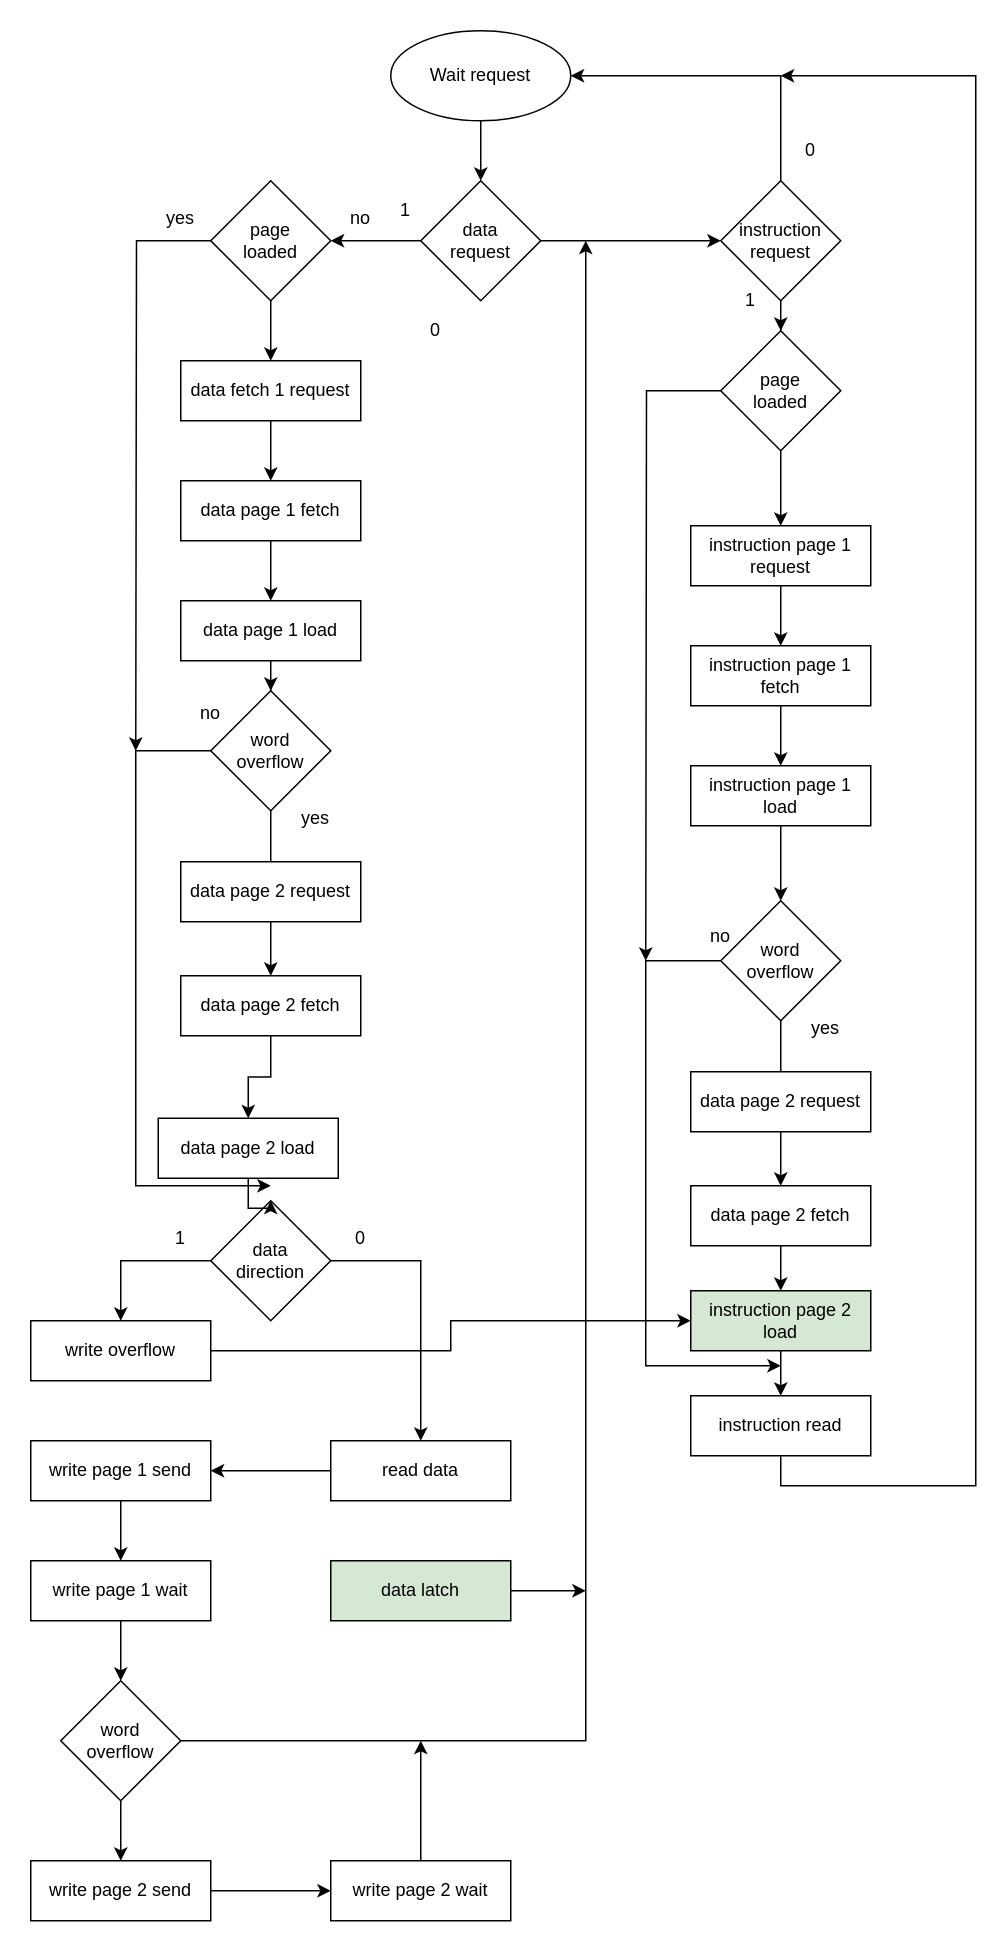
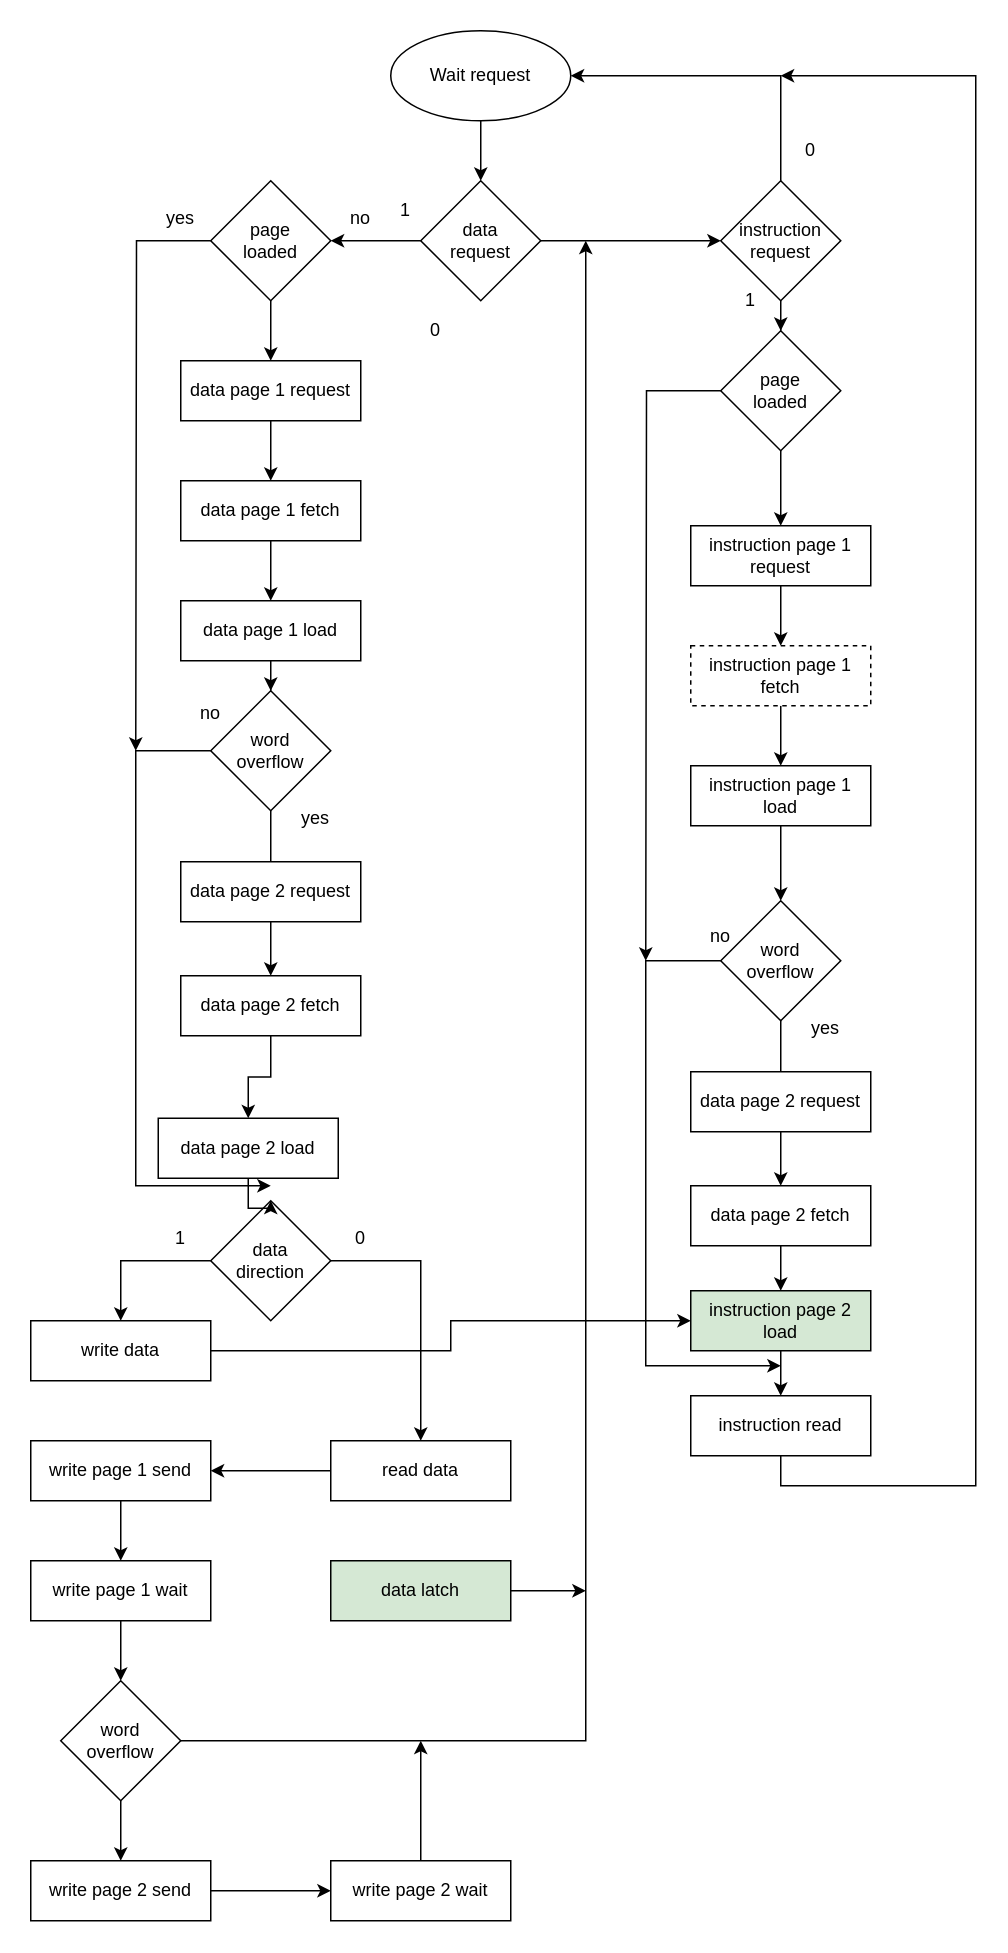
(271, 391) -> (271, 391)
(781, 676) -> (781, 676)
(121, 1351) -> (121, 1351)
